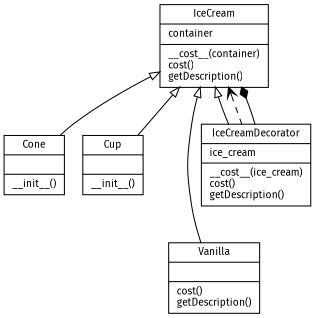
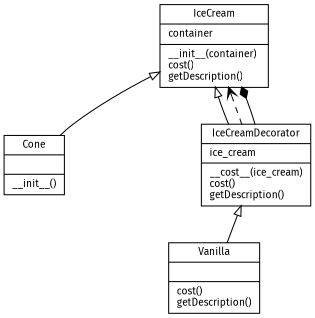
(214, 54) -> (213, 54)
(113, 165) -> none
(188, 170) -> (232, 229)
